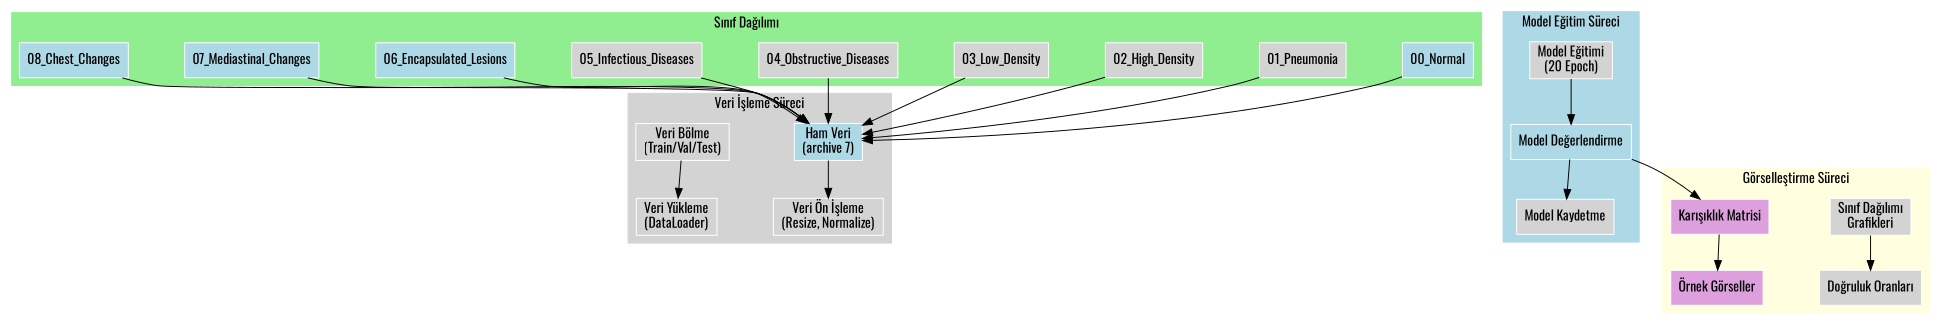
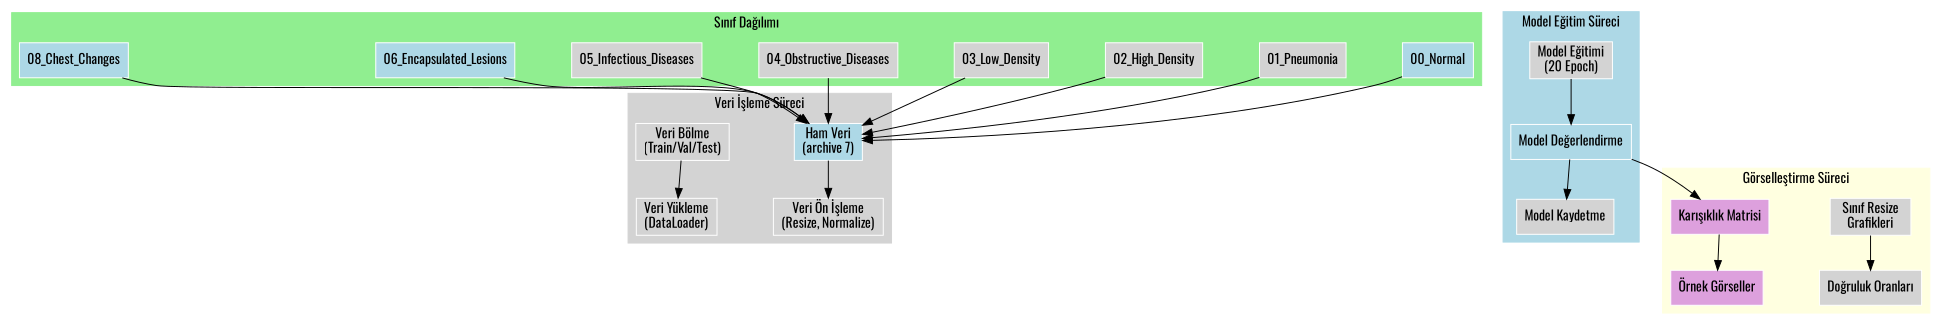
(252, 60) -> none
(1871, 217) -> (1871, 217)
